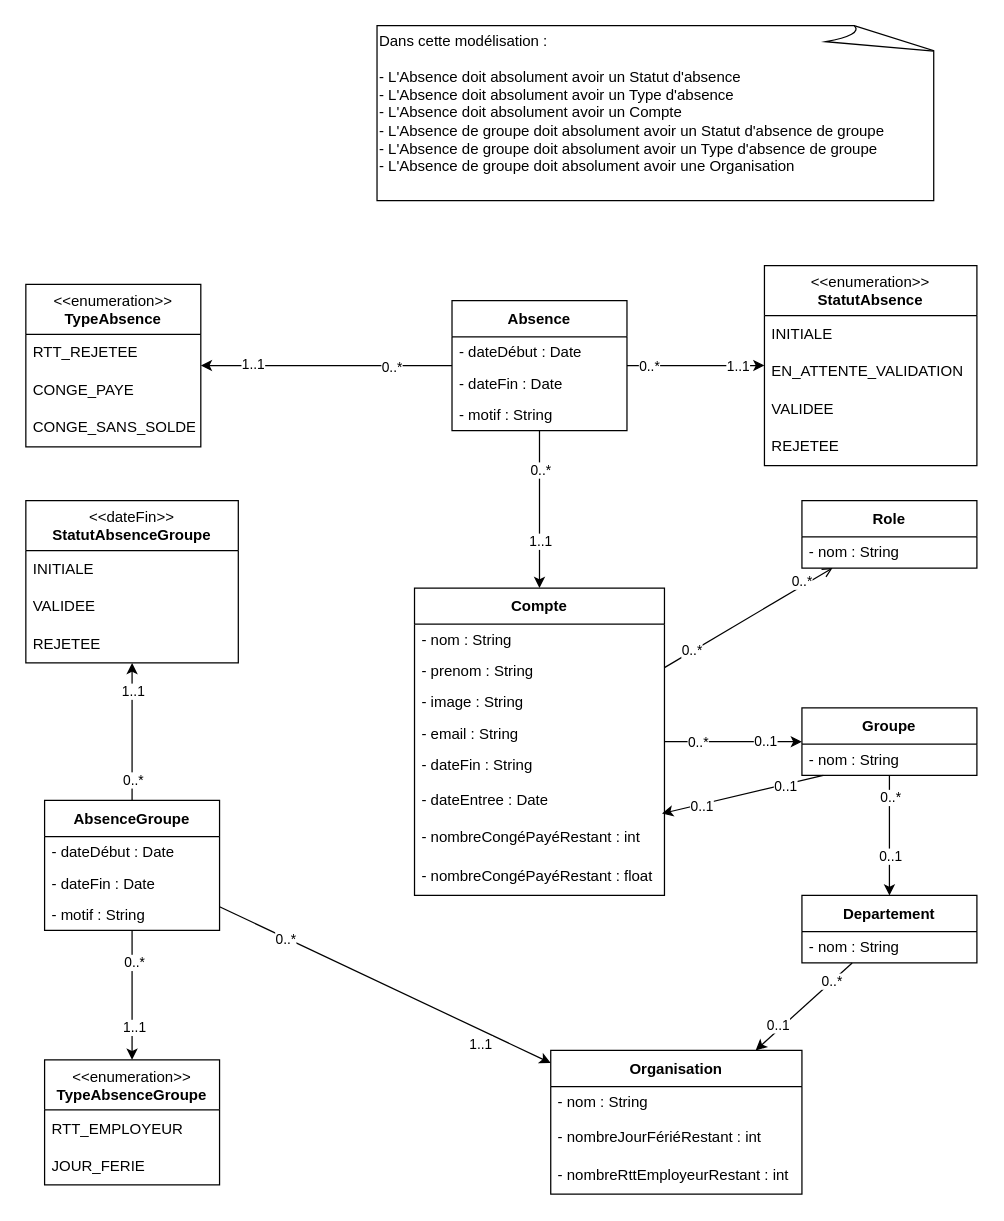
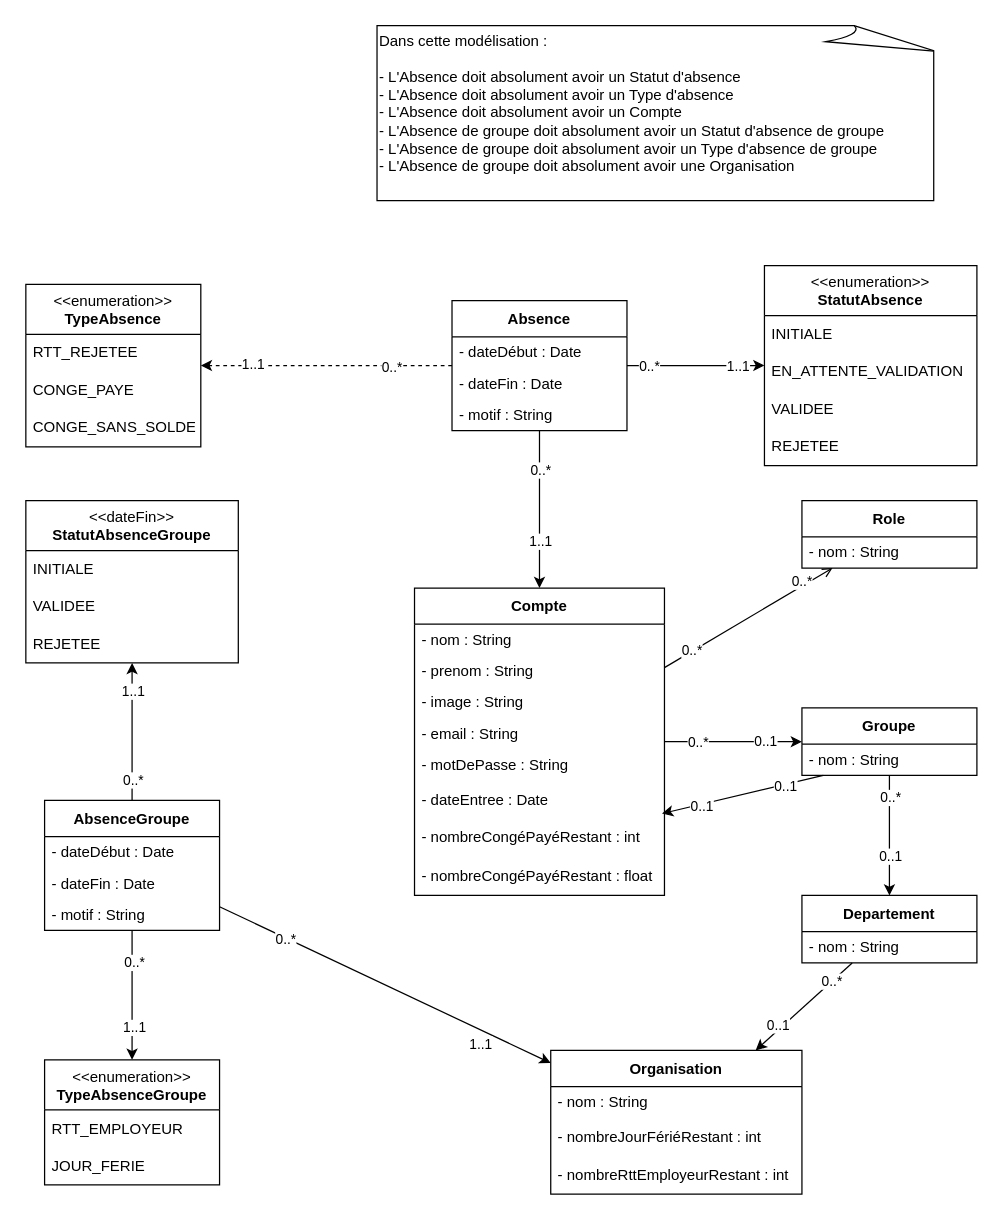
(323, 366) -> (323, 366)
(486, 766) -> (500, 766)
